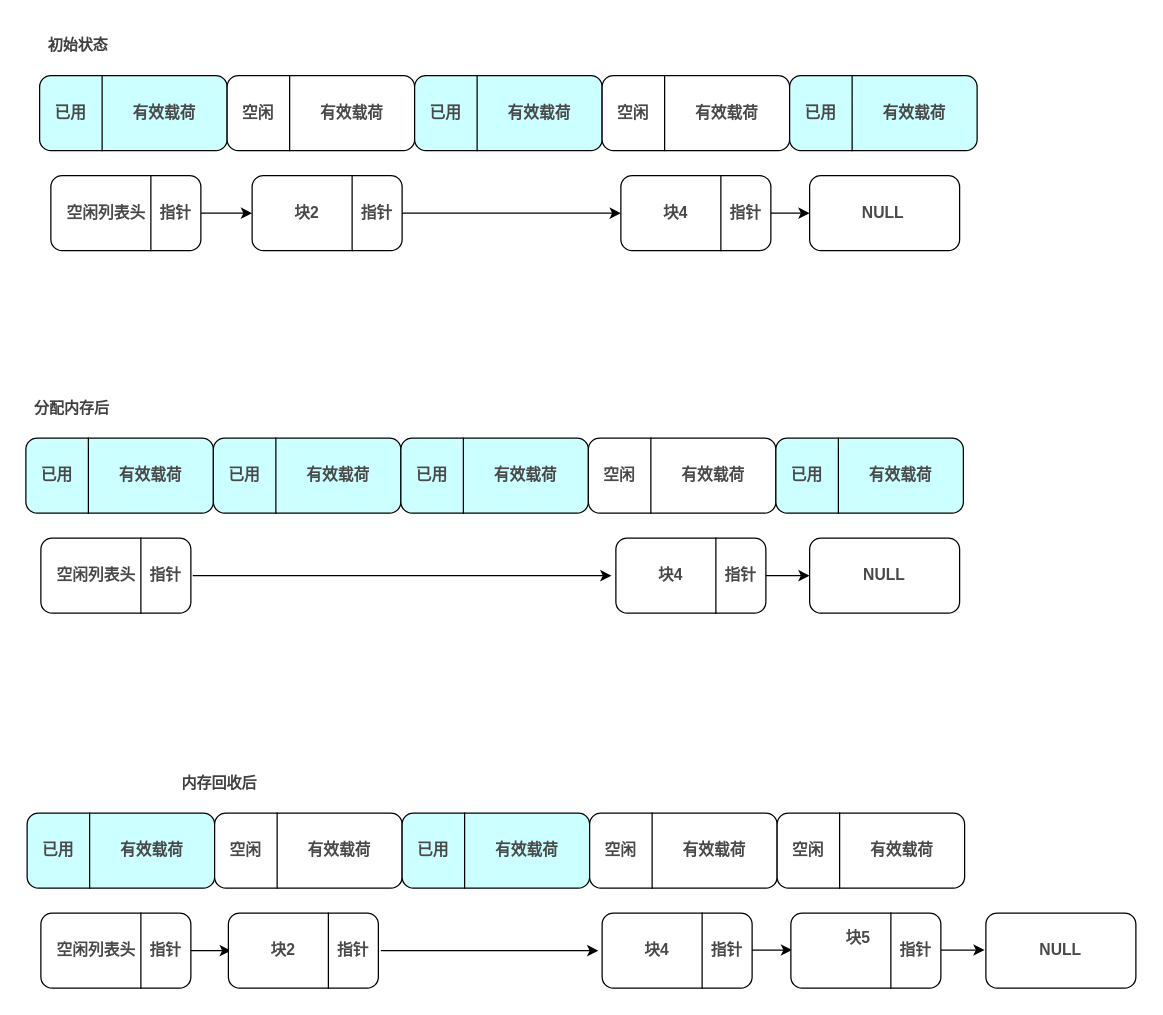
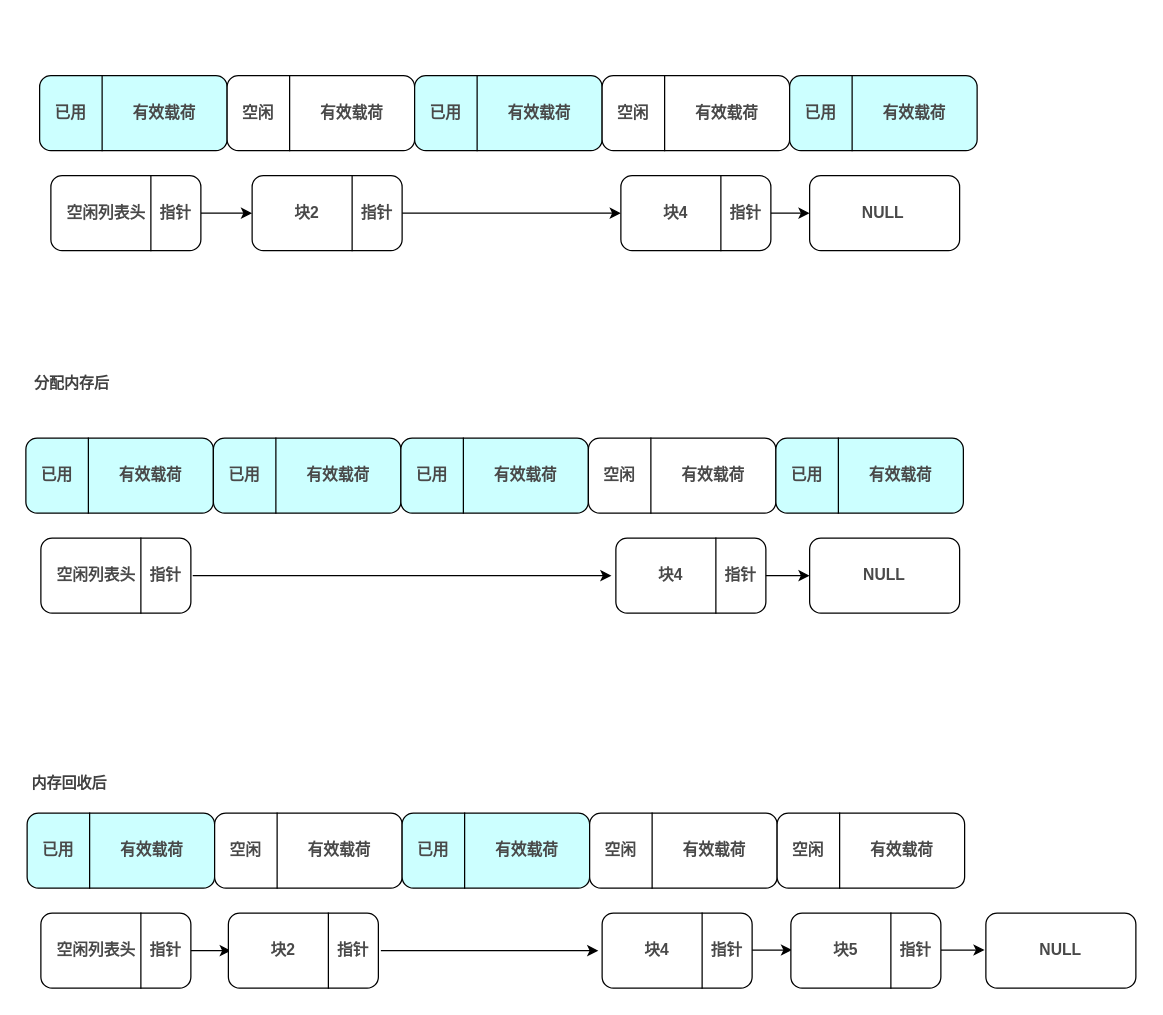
(78, 44) -> none
(72, 407) -> (72, 382)
(219, 782) -> (69, 782)
(858, 938) -> (846, 951)
